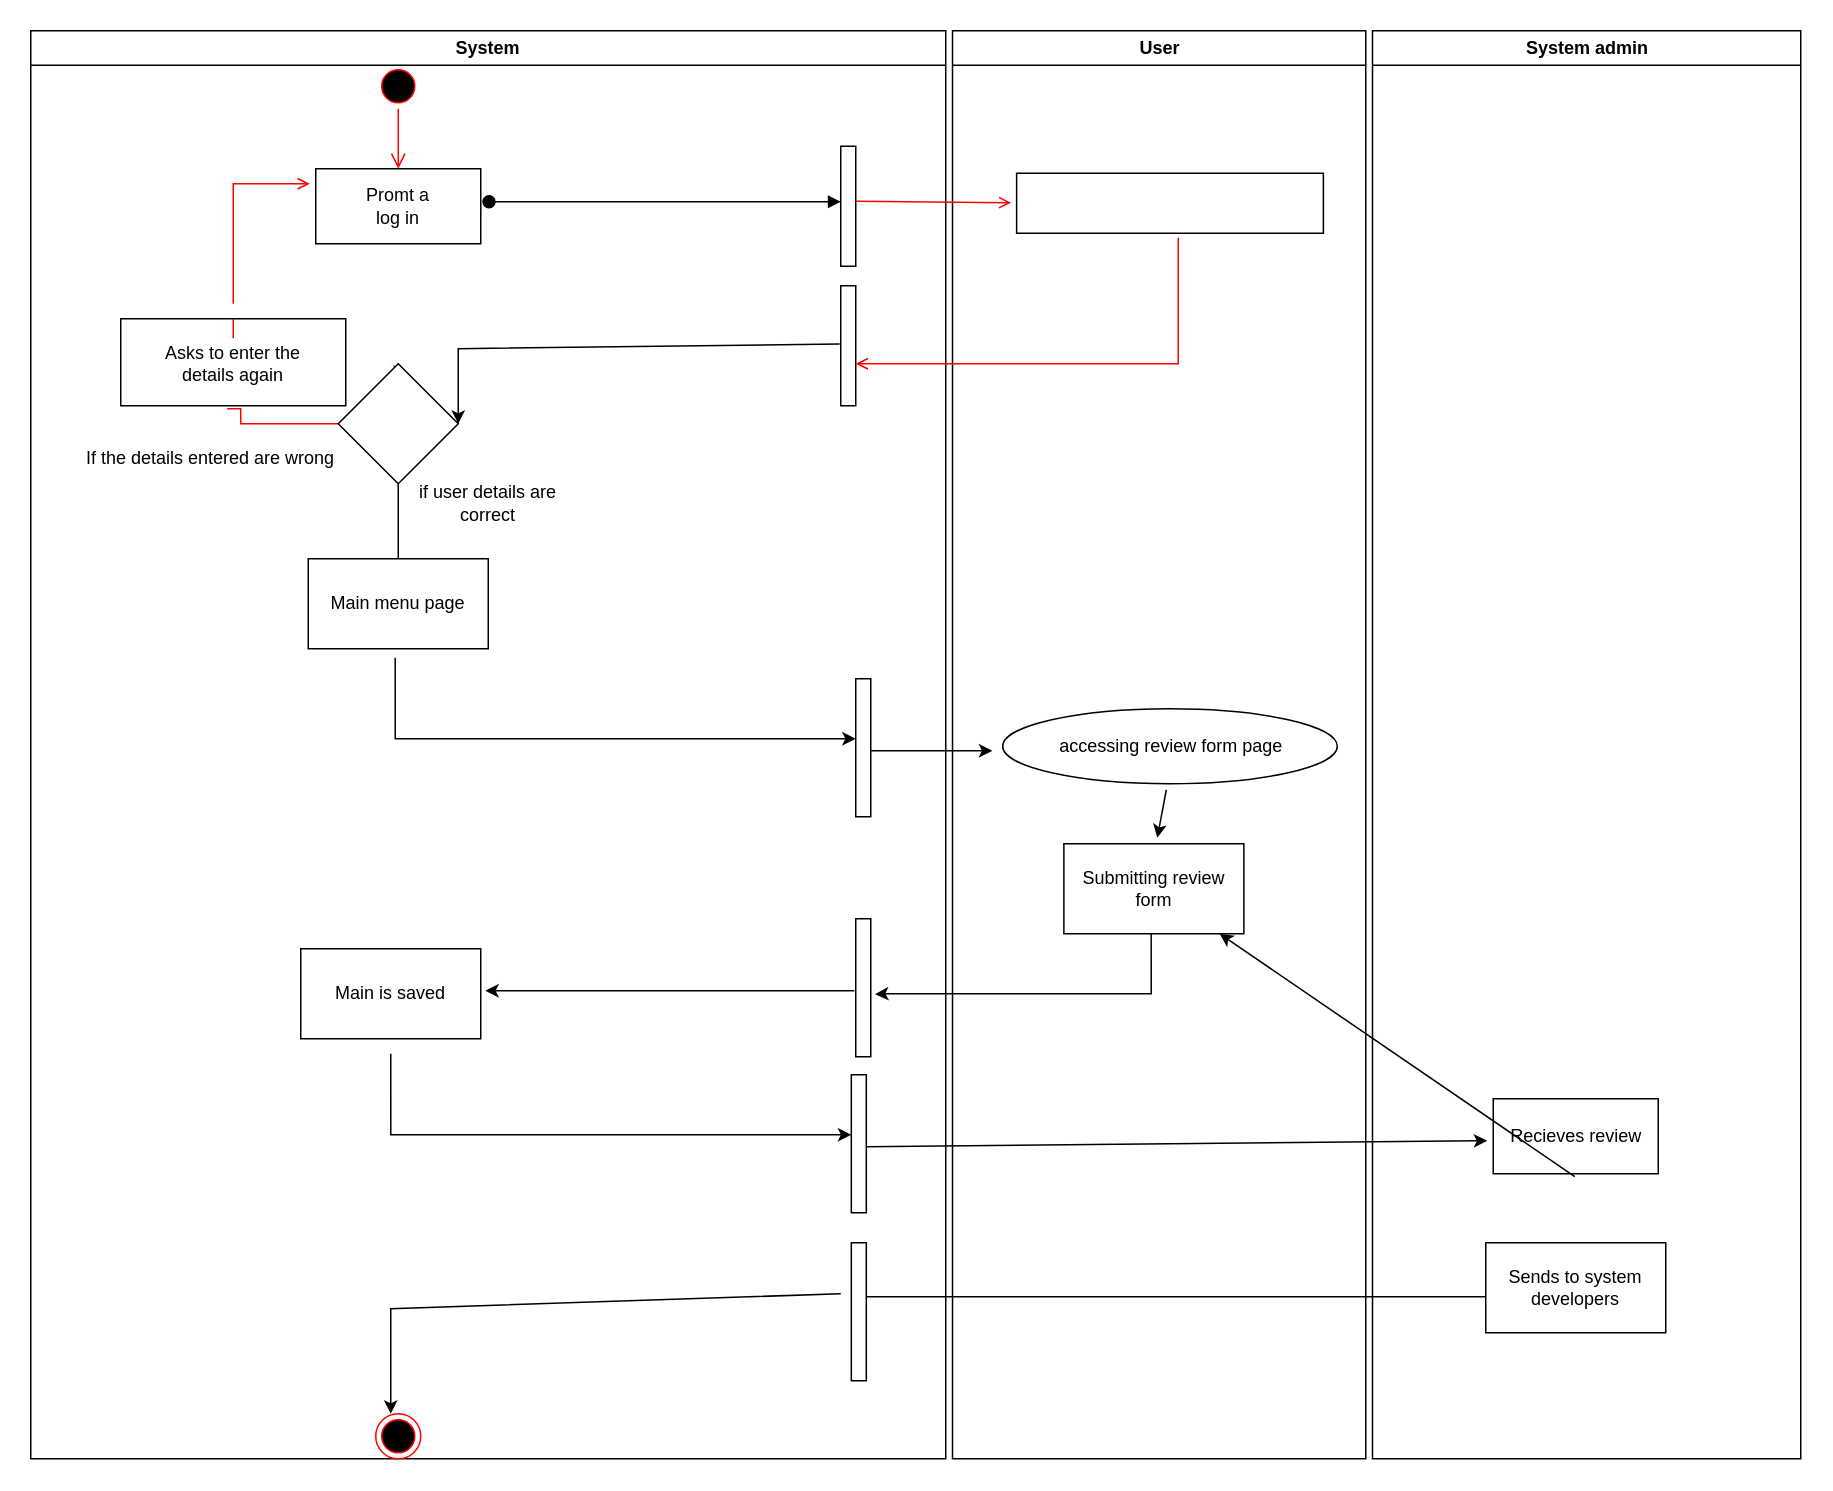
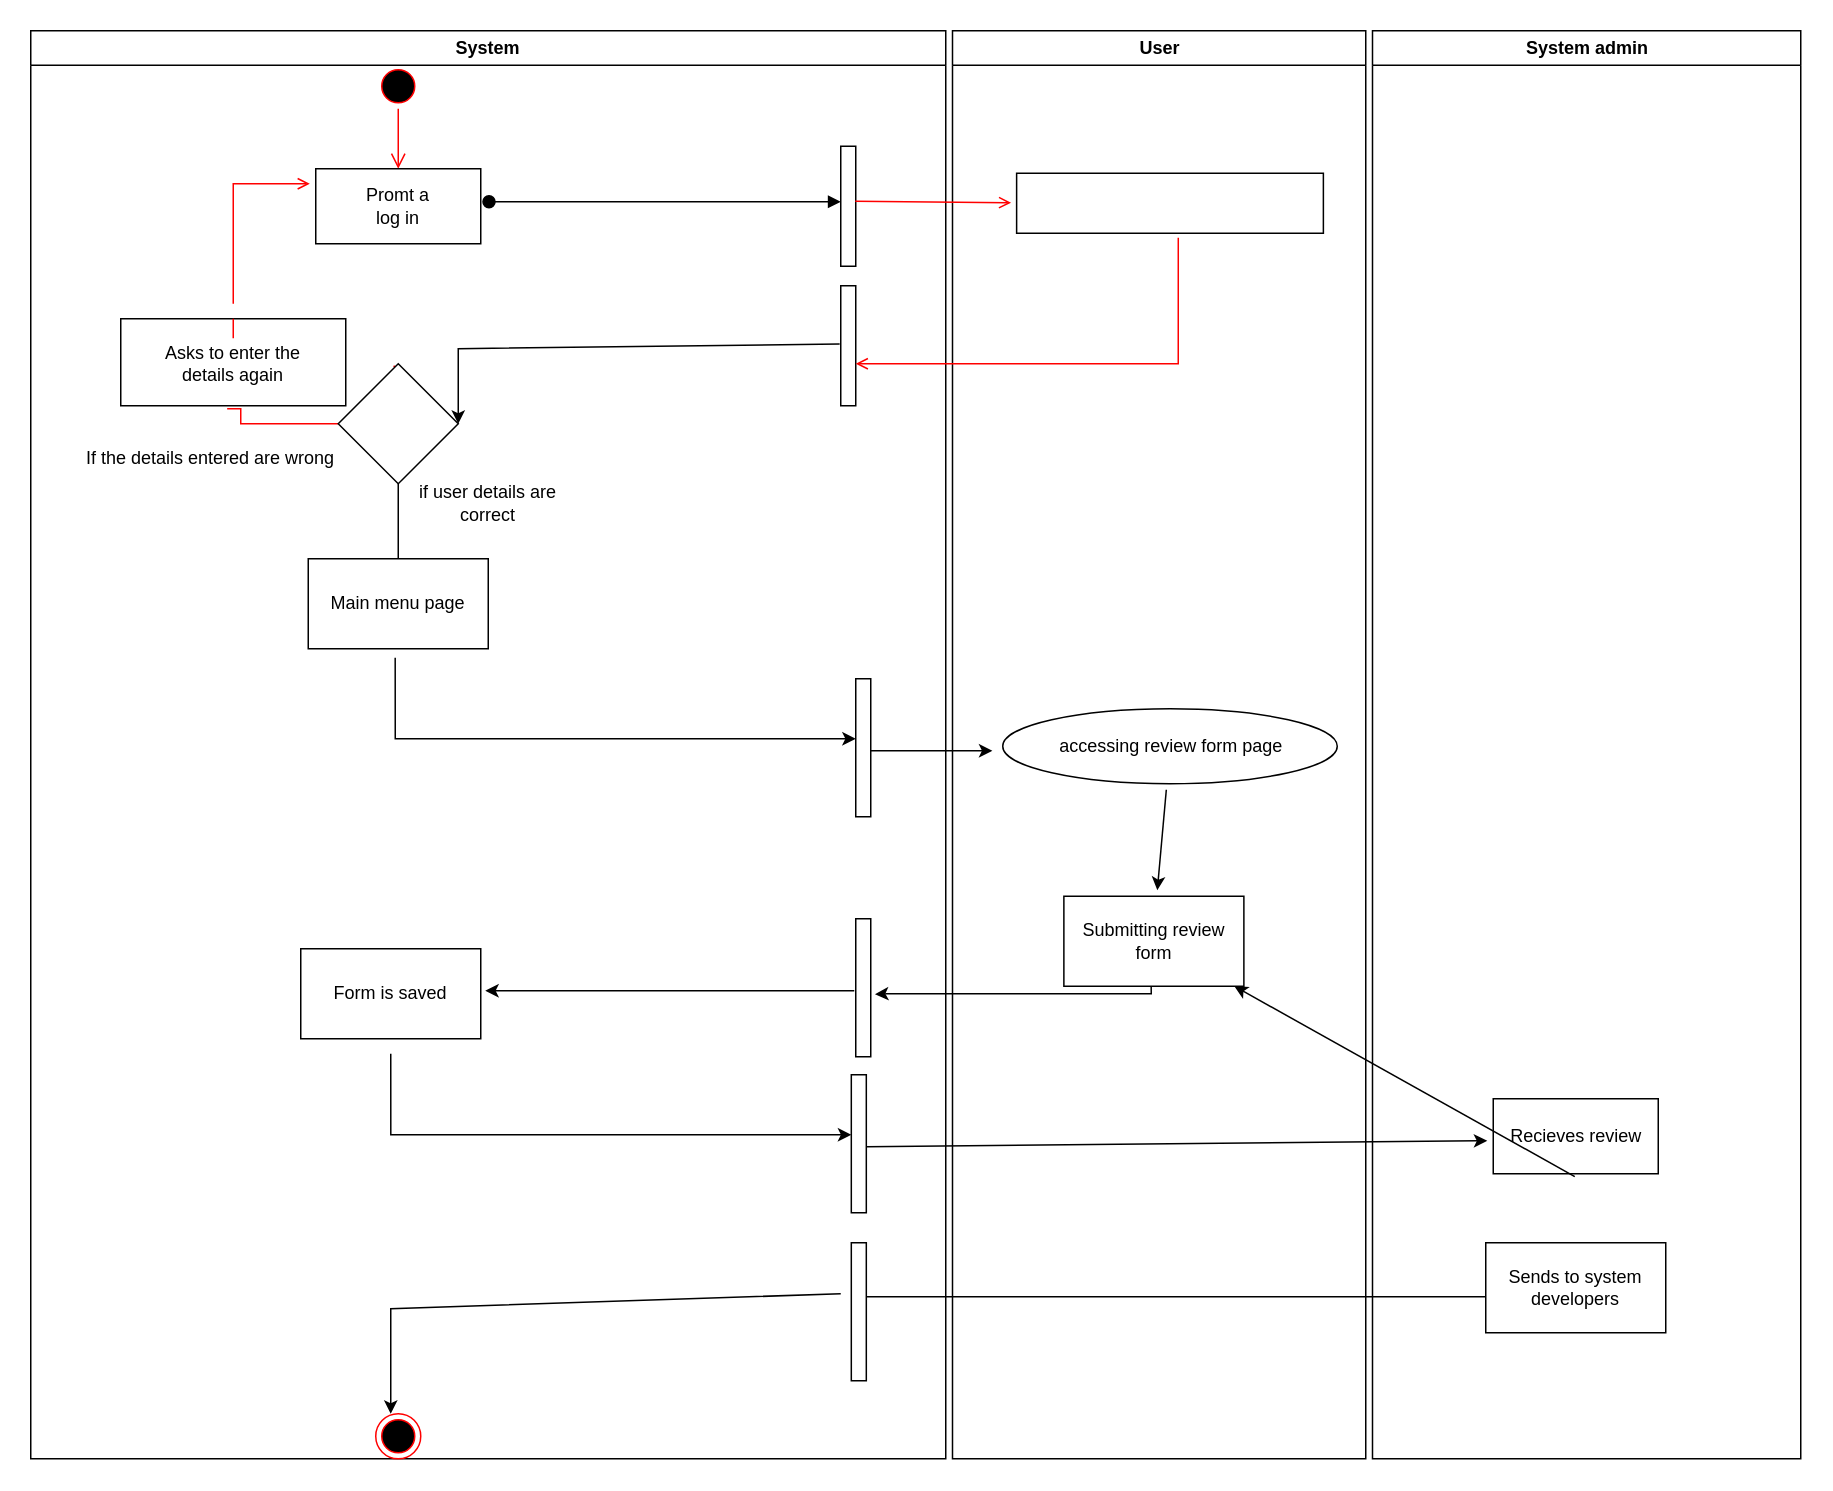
(1154, 889) -> (1154, 941)
(391, 994) -> (391, 994)
